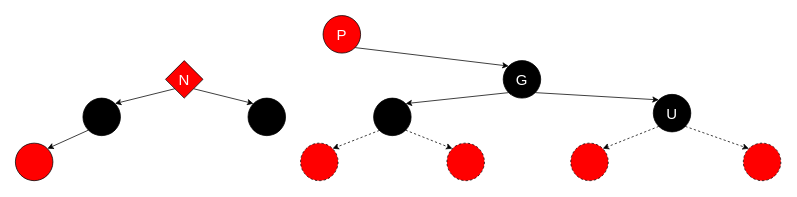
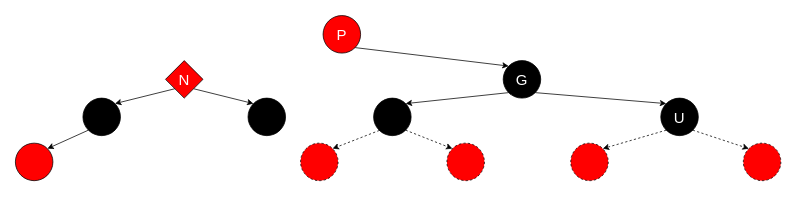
(672, 113) -> (679, 117)
